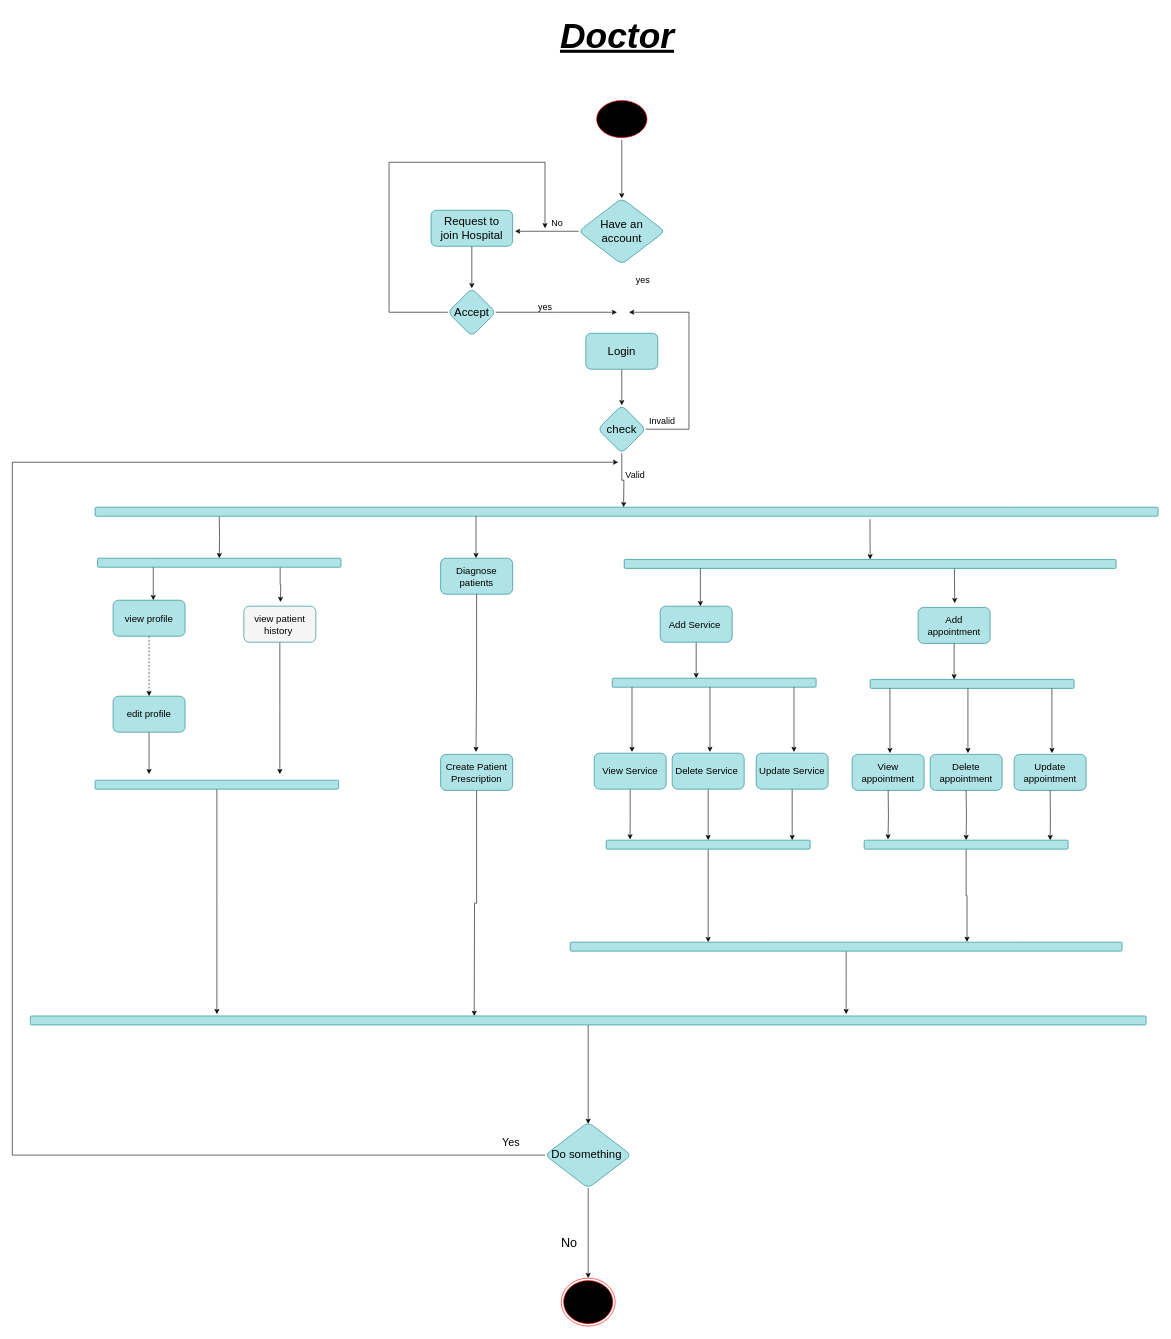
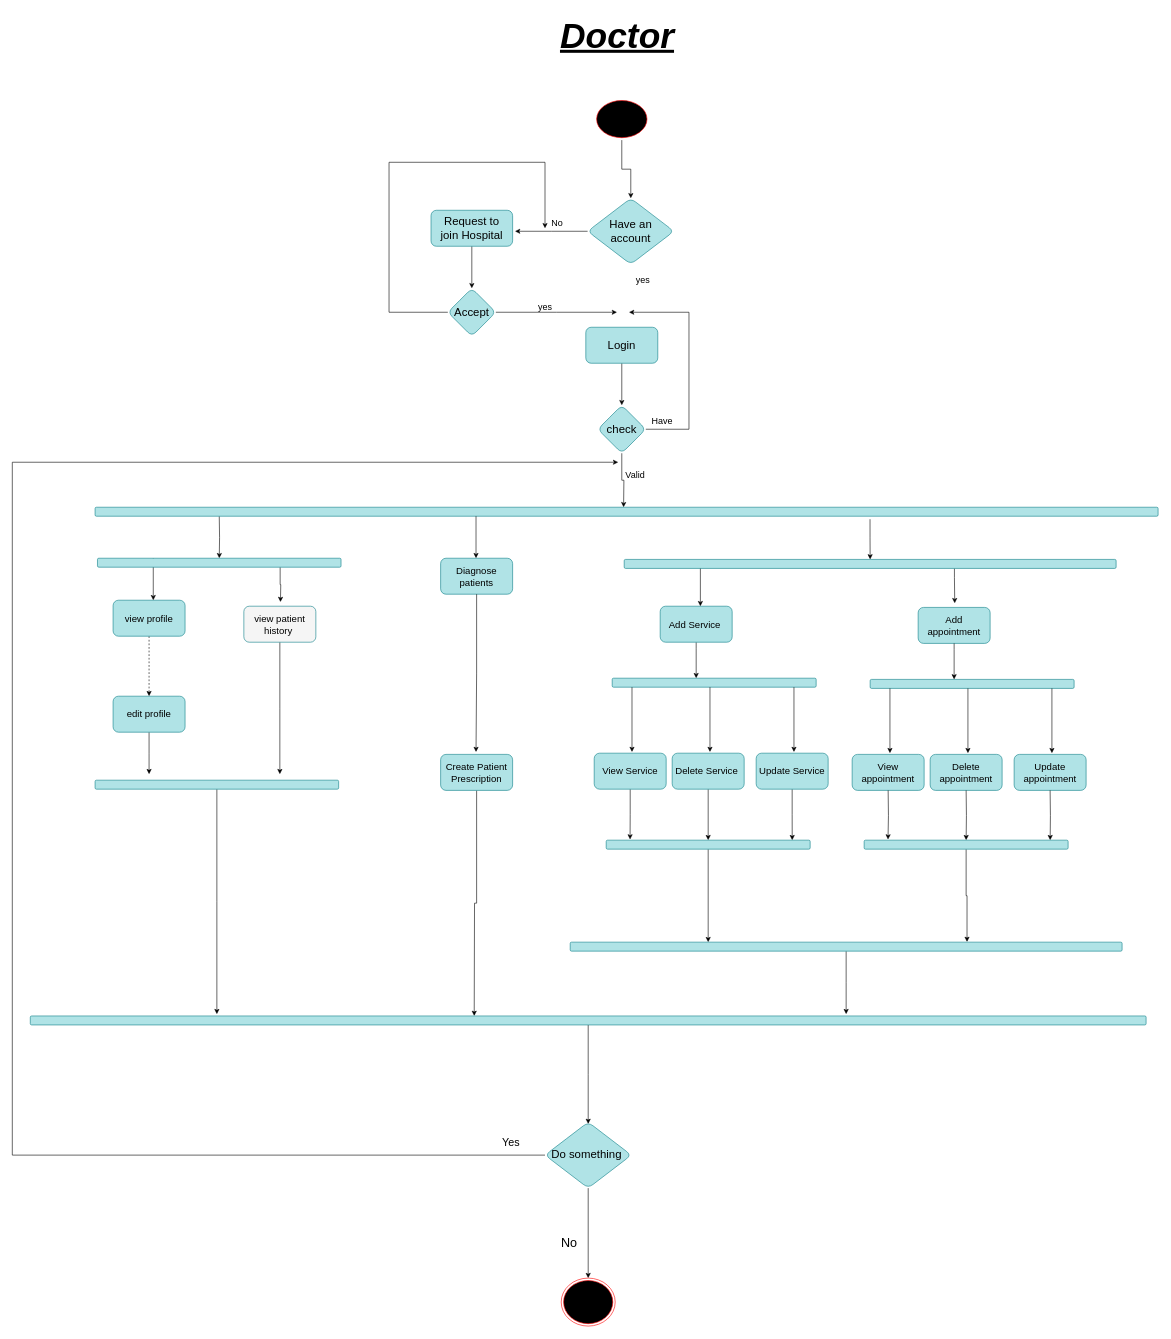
(622, 231) -> (631, 231)
(622, 351) -> (622, 345)
(662, 426) -> (662, 426)
